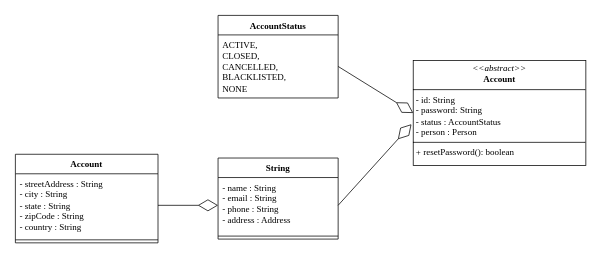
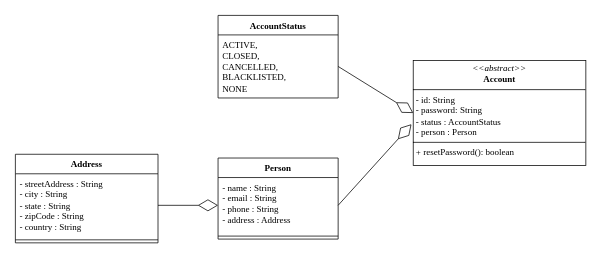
(87, 165) -> (87, 165)
(278, 169) -> (278, 169)
